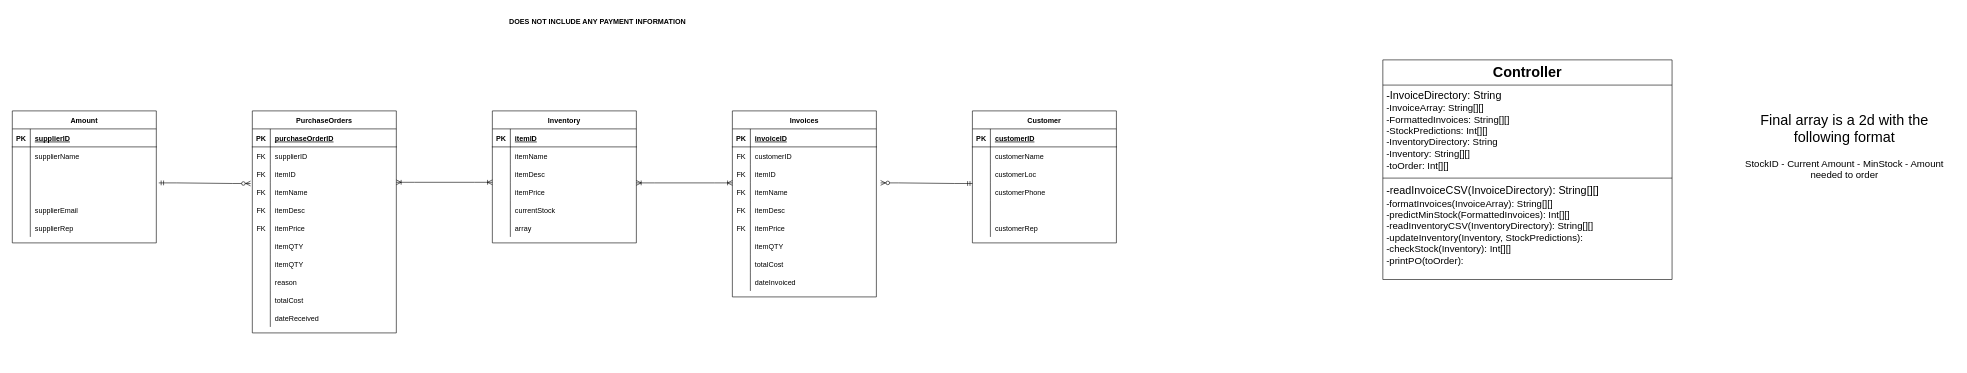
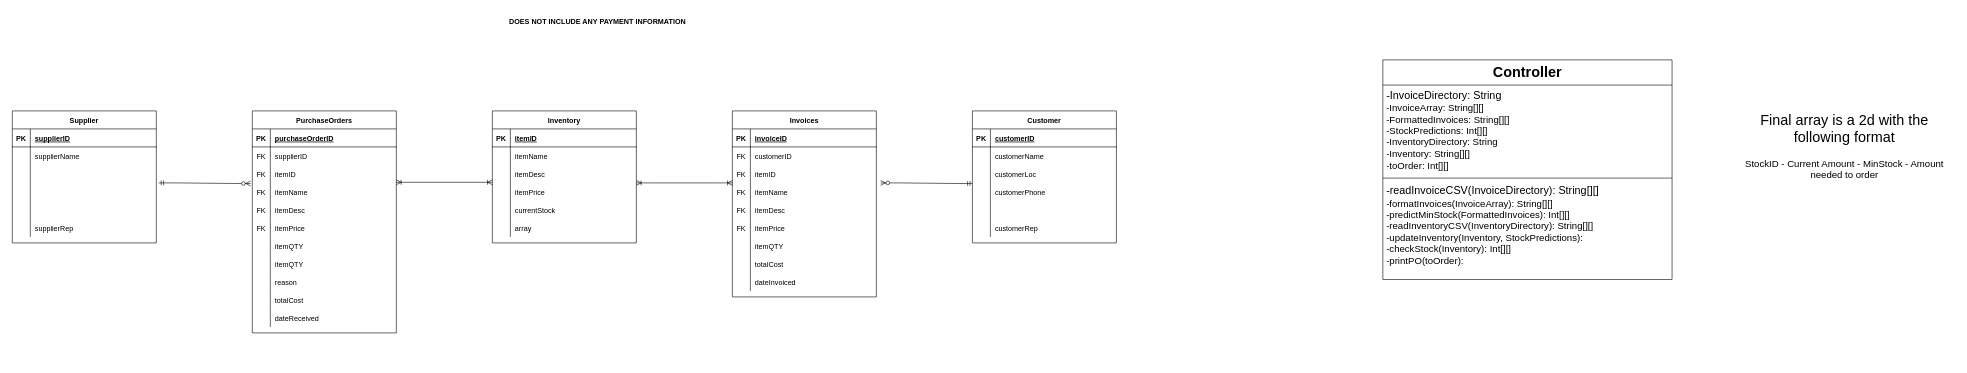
(84, 120) -> (84, 120)
(93, 210) -> none
